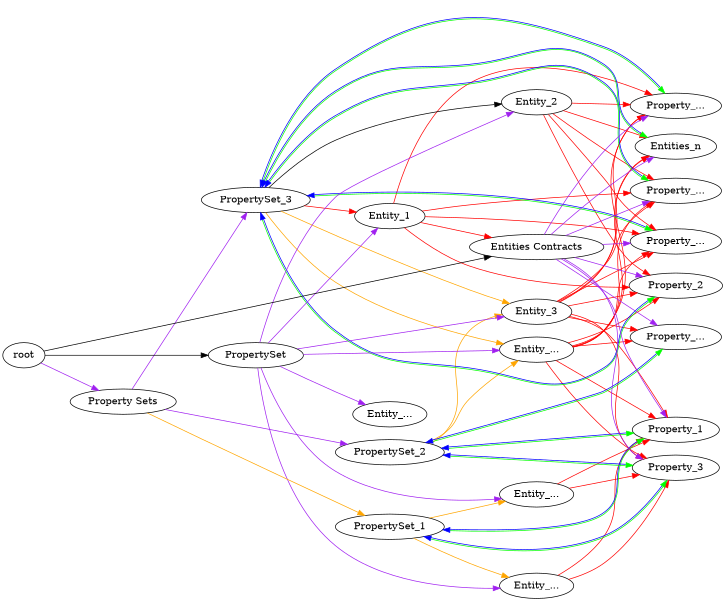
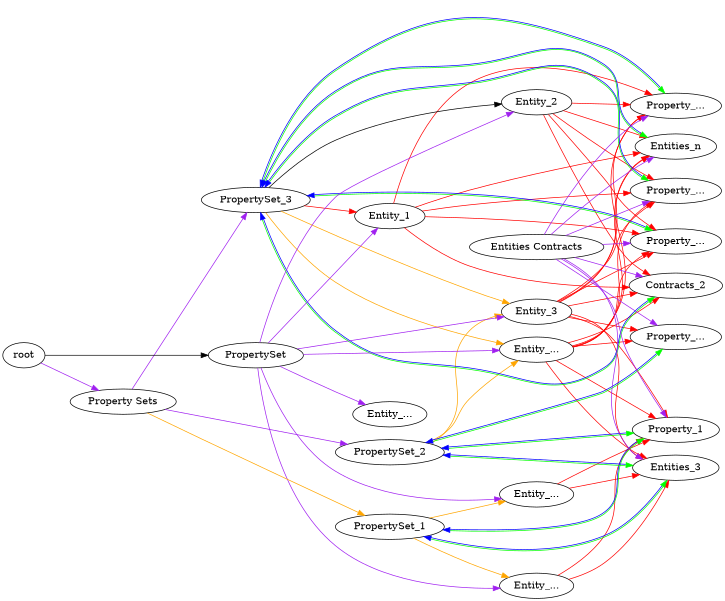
(453, 229) -> (523, 177)
(676, 286) -> (676, 286)
(264, 304) -> none
(676, 468) -> (676, 468)
